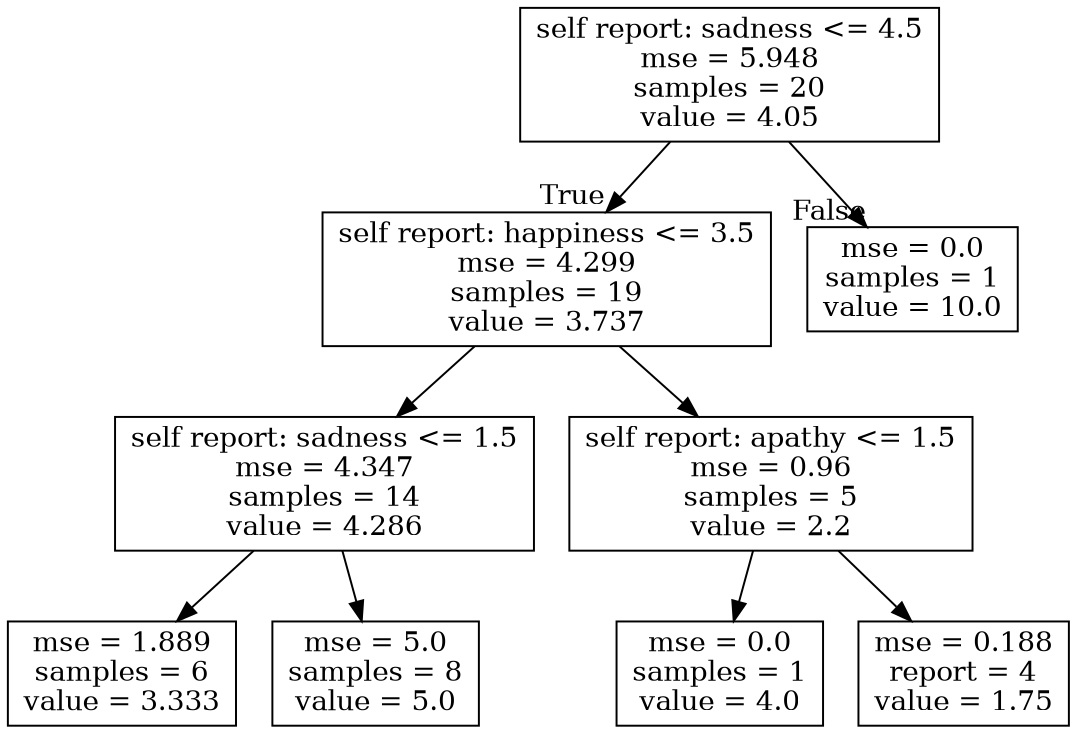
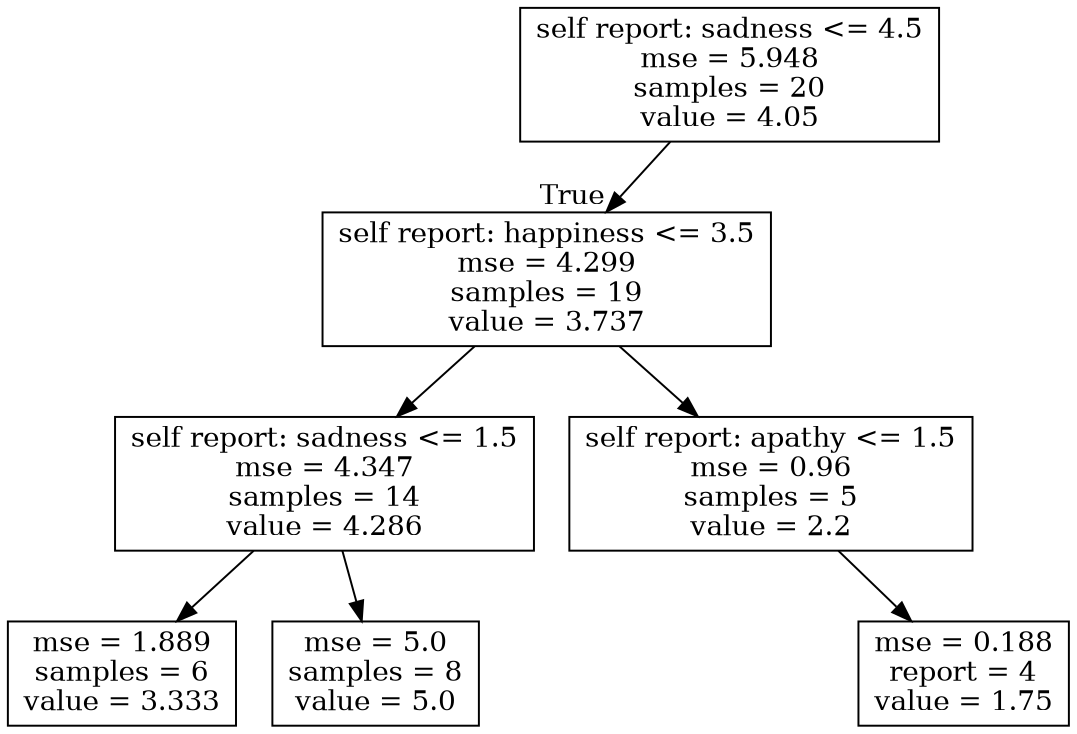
(913, 279) -> none
(720, 674) -> none
